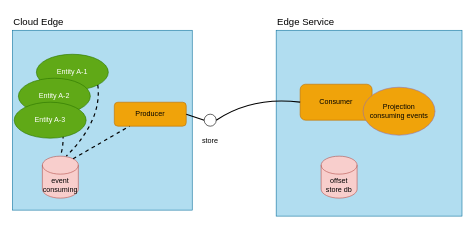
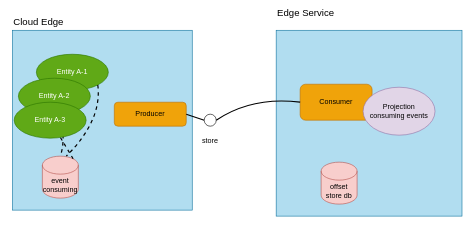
(318, 21) -> (318, 12)
(399, 111) -> (399, 111)
(101, 143) -> (67, 148)
(339, 177) -> (339, 183)
